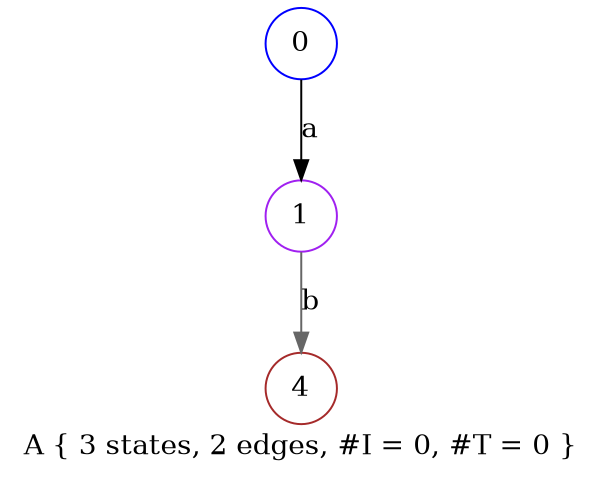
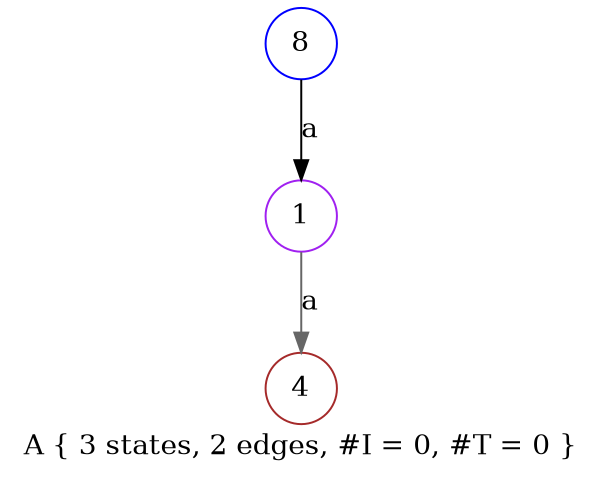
(301, 44) -> (301, 44)
(311, 302) -> (310, 302)
